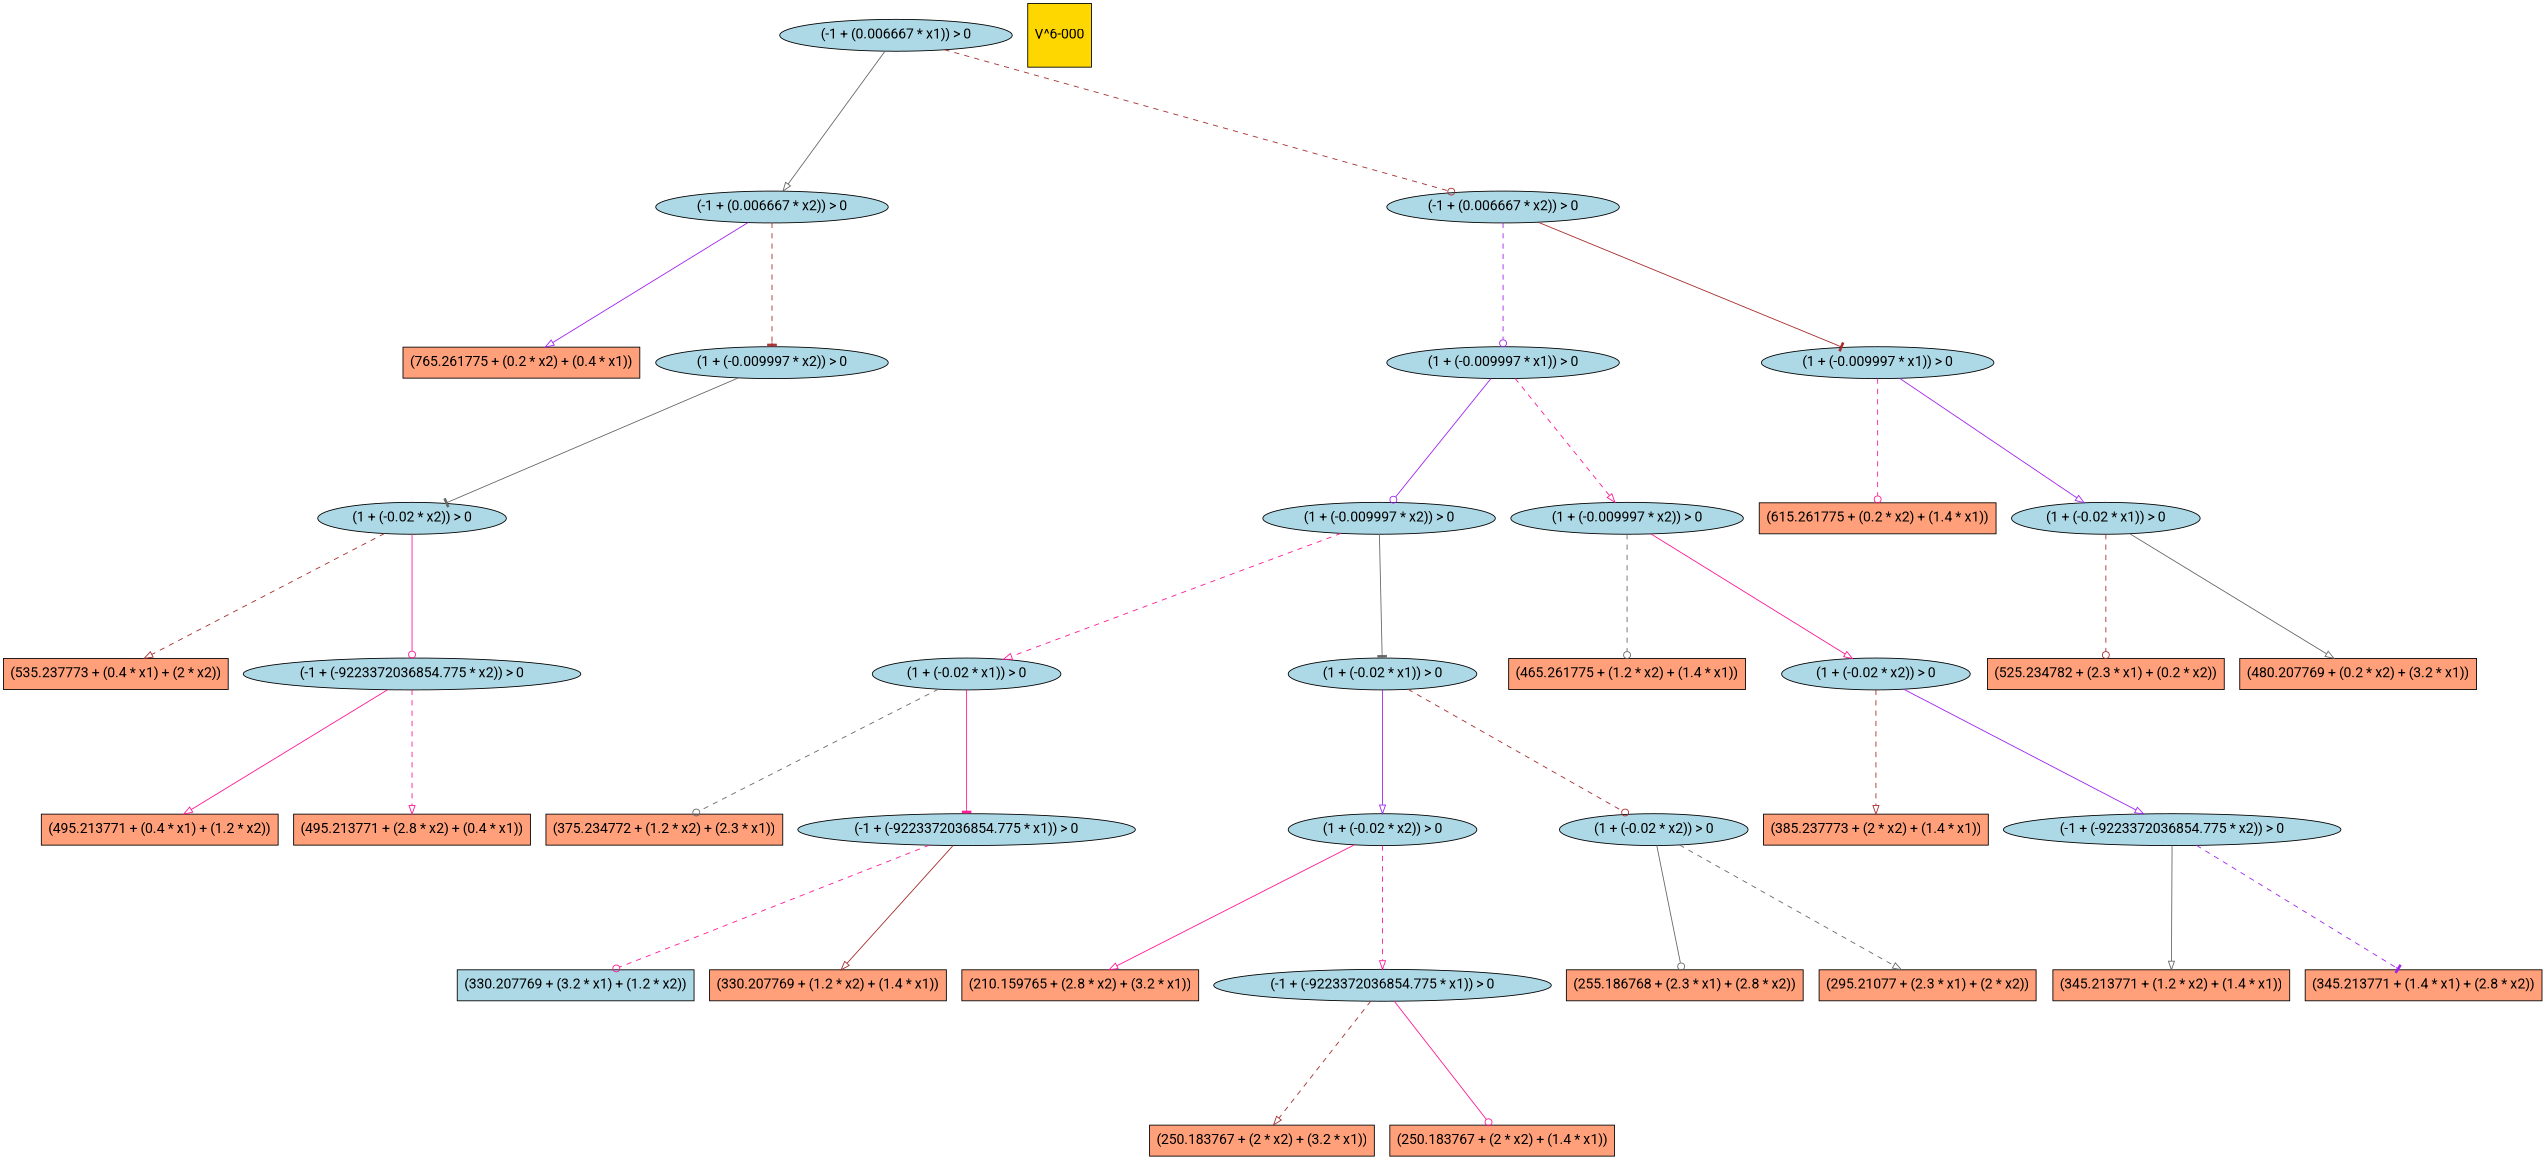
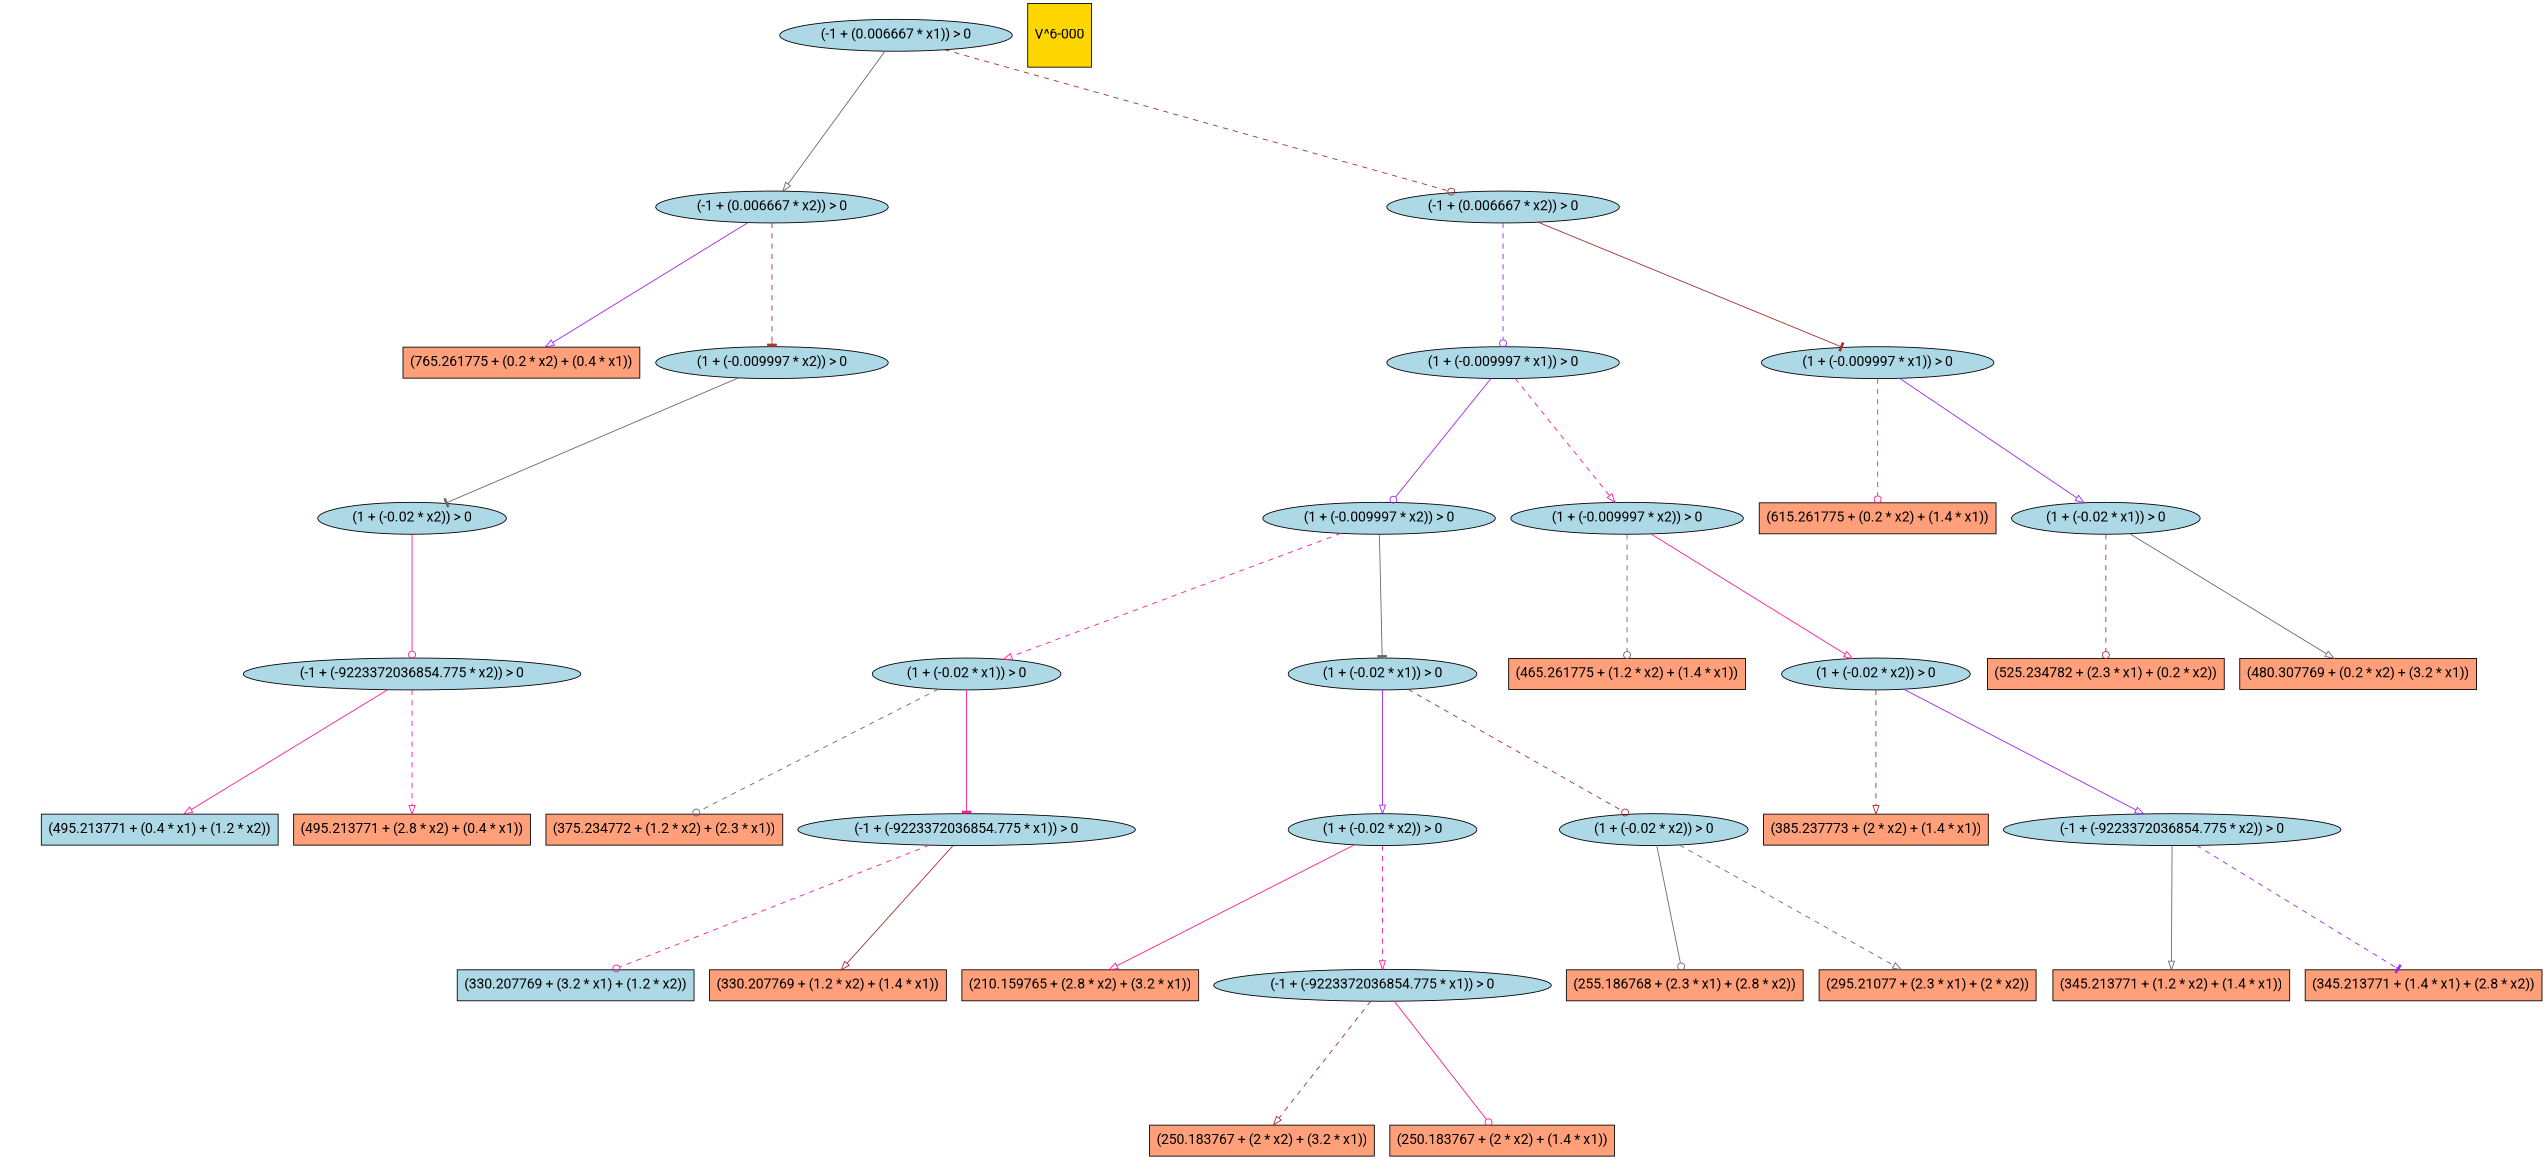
(116, 674) -> none
(2358, 674) -> (2358, 674)
(160, 830) -> (160, 830)
